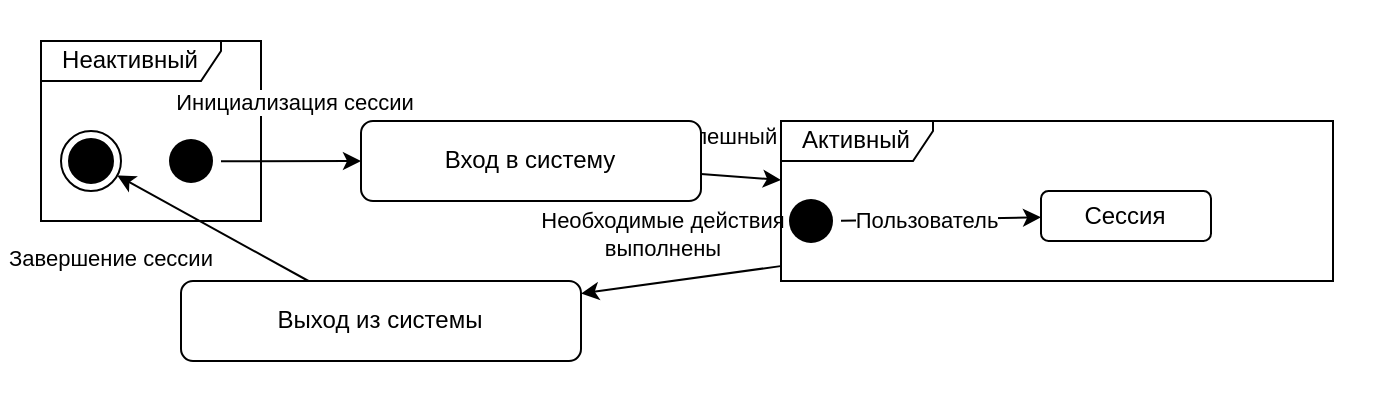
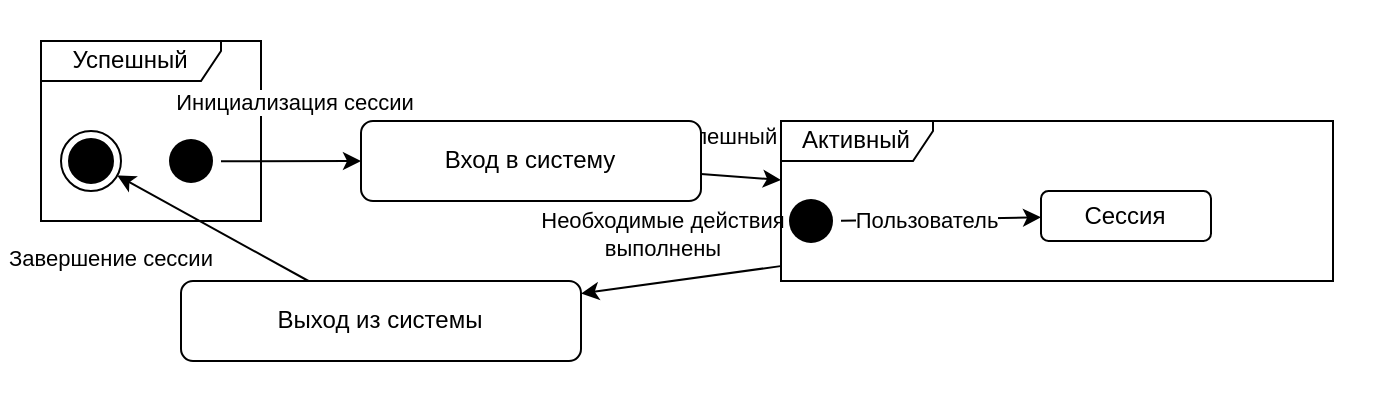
(131, 61) -> (131, 61)
